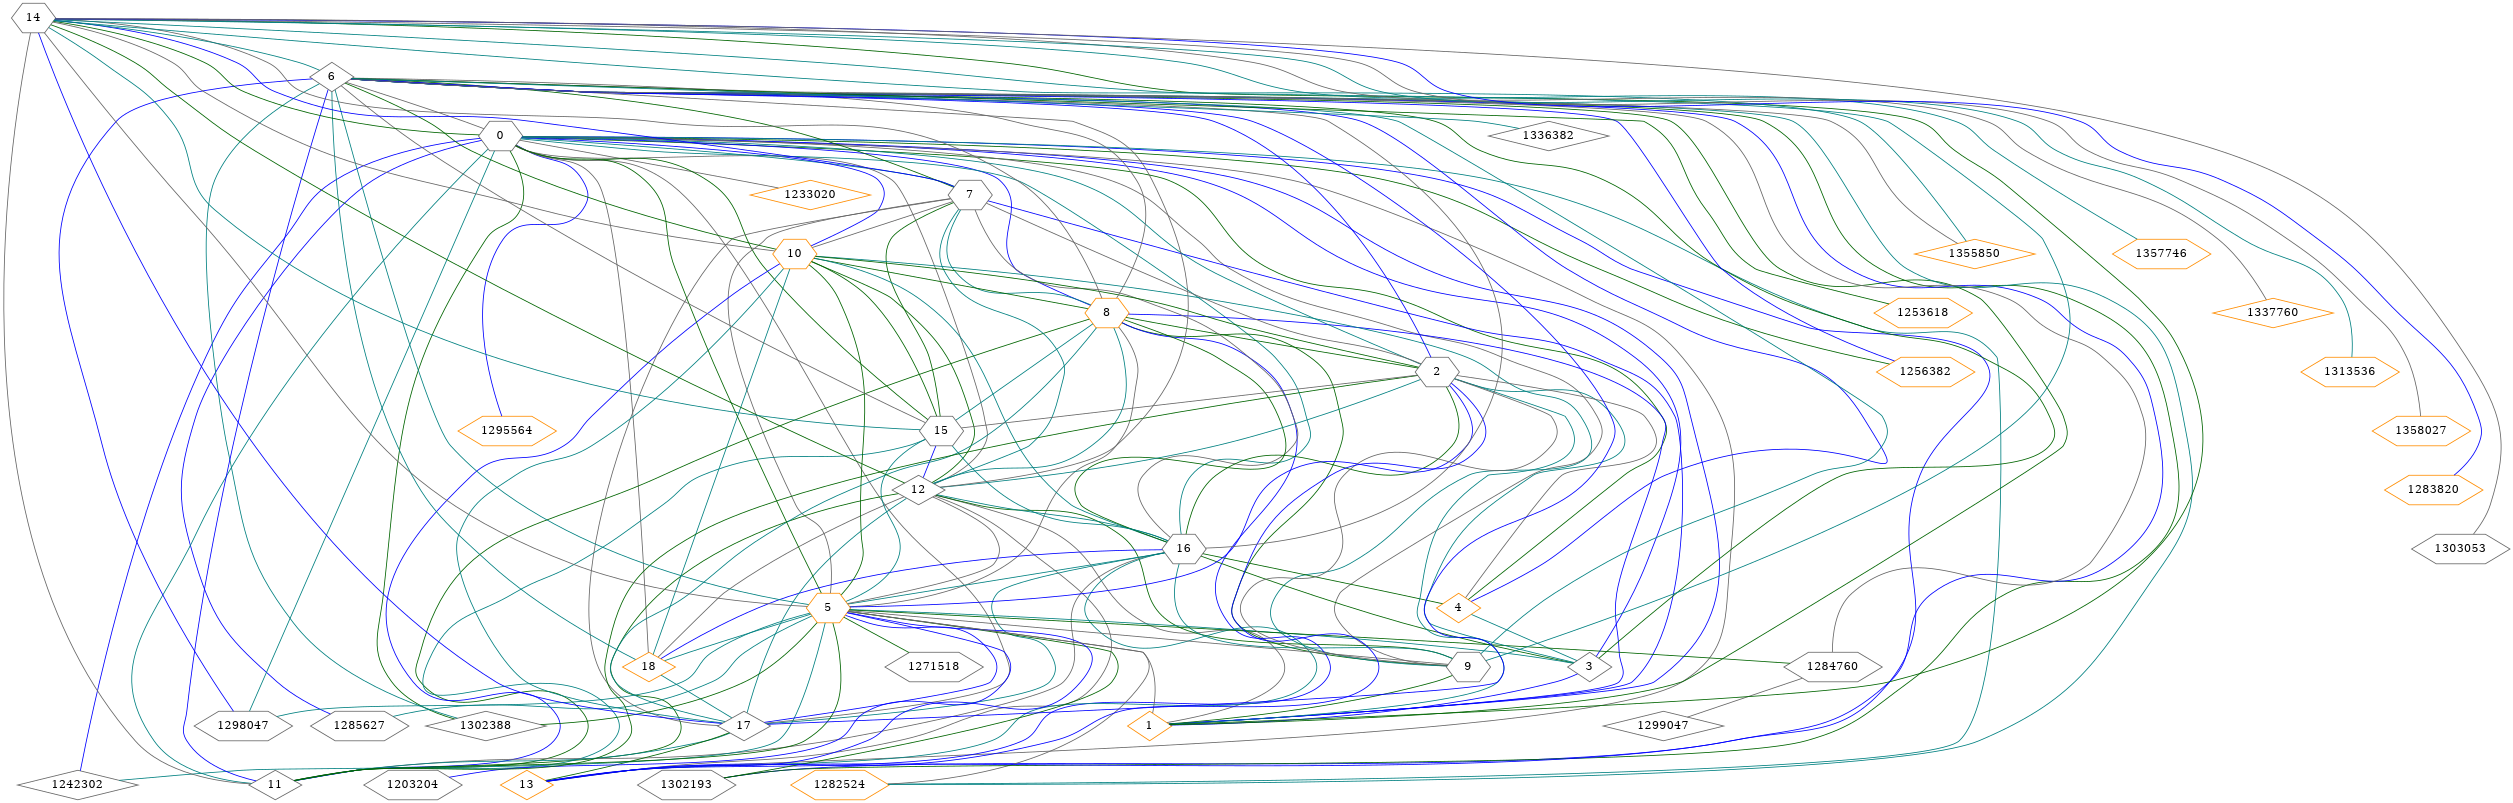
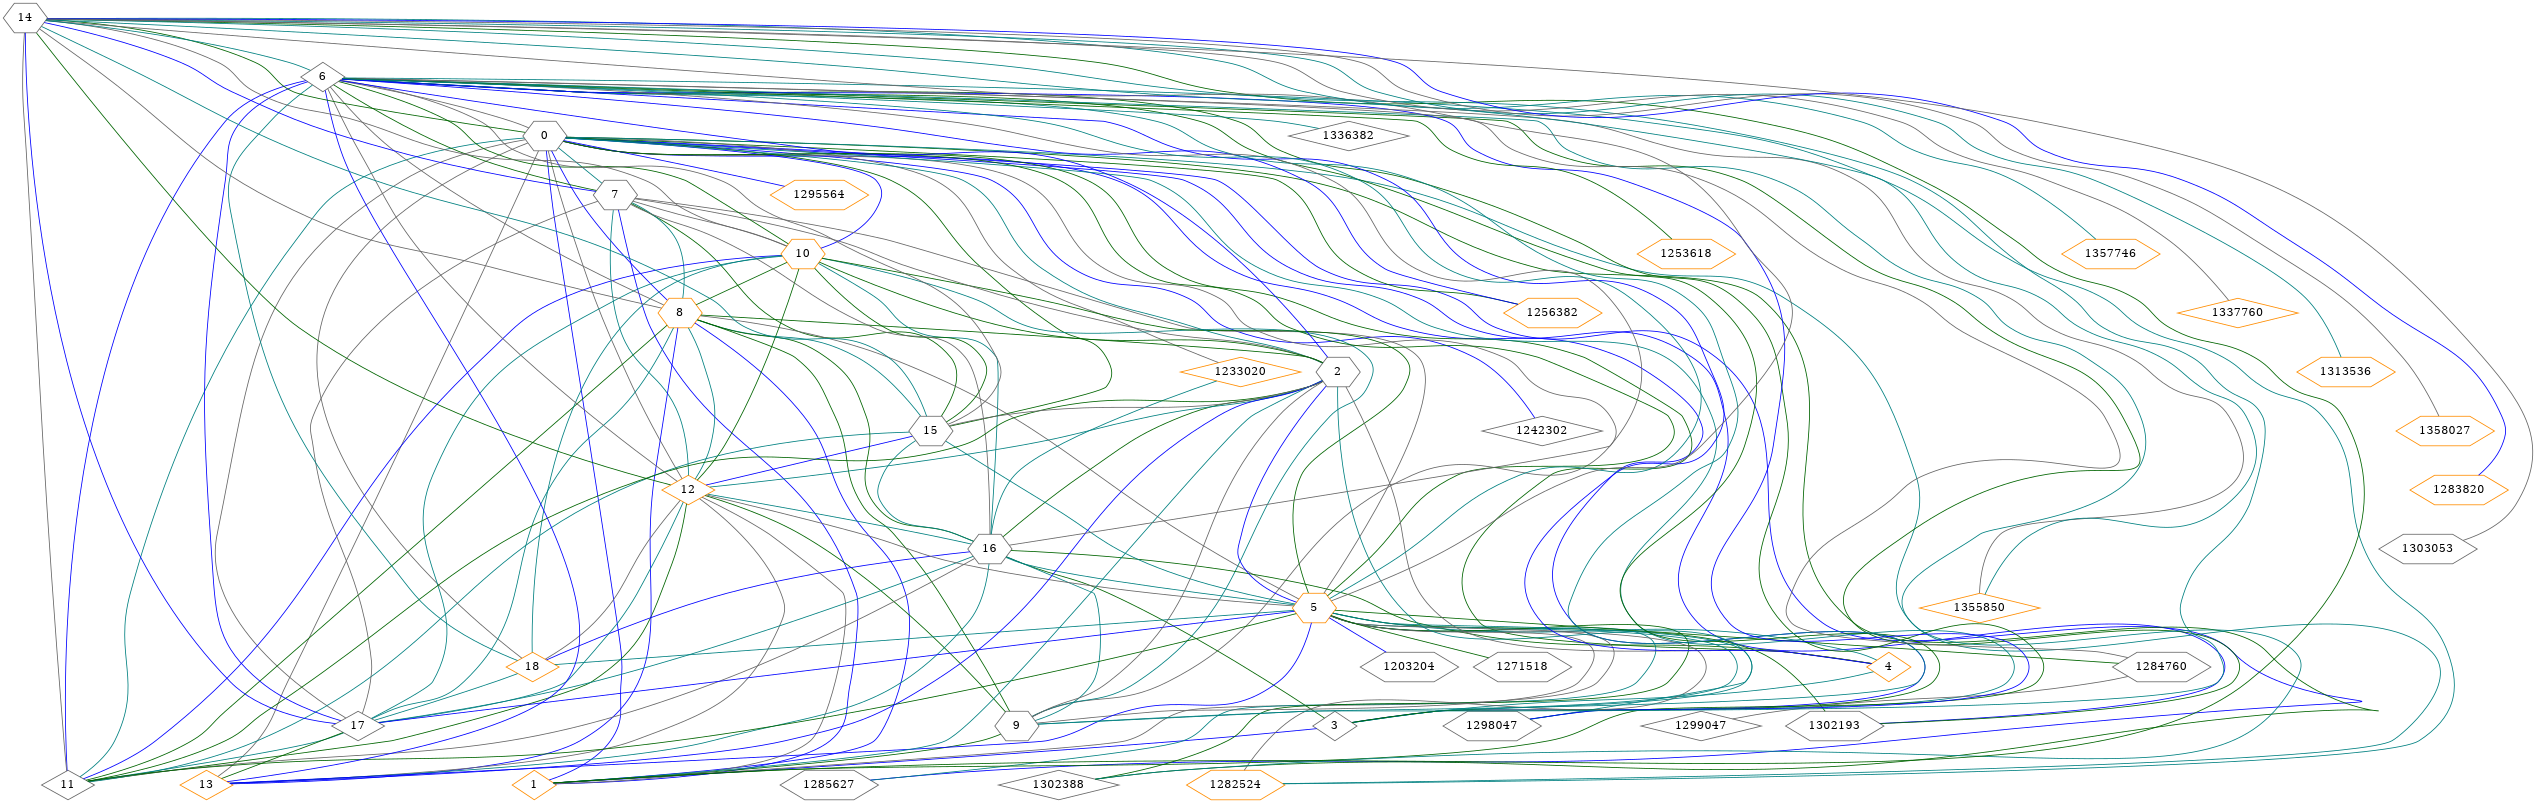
(1060, 205) -> (1063, 443)
(919, 490) -> (688, 490)
(316, 769) -> (1729, 632)
